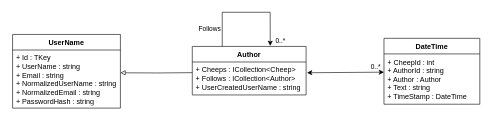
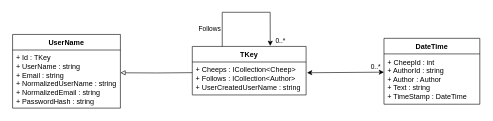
(249, 55) -> (249, 55)
